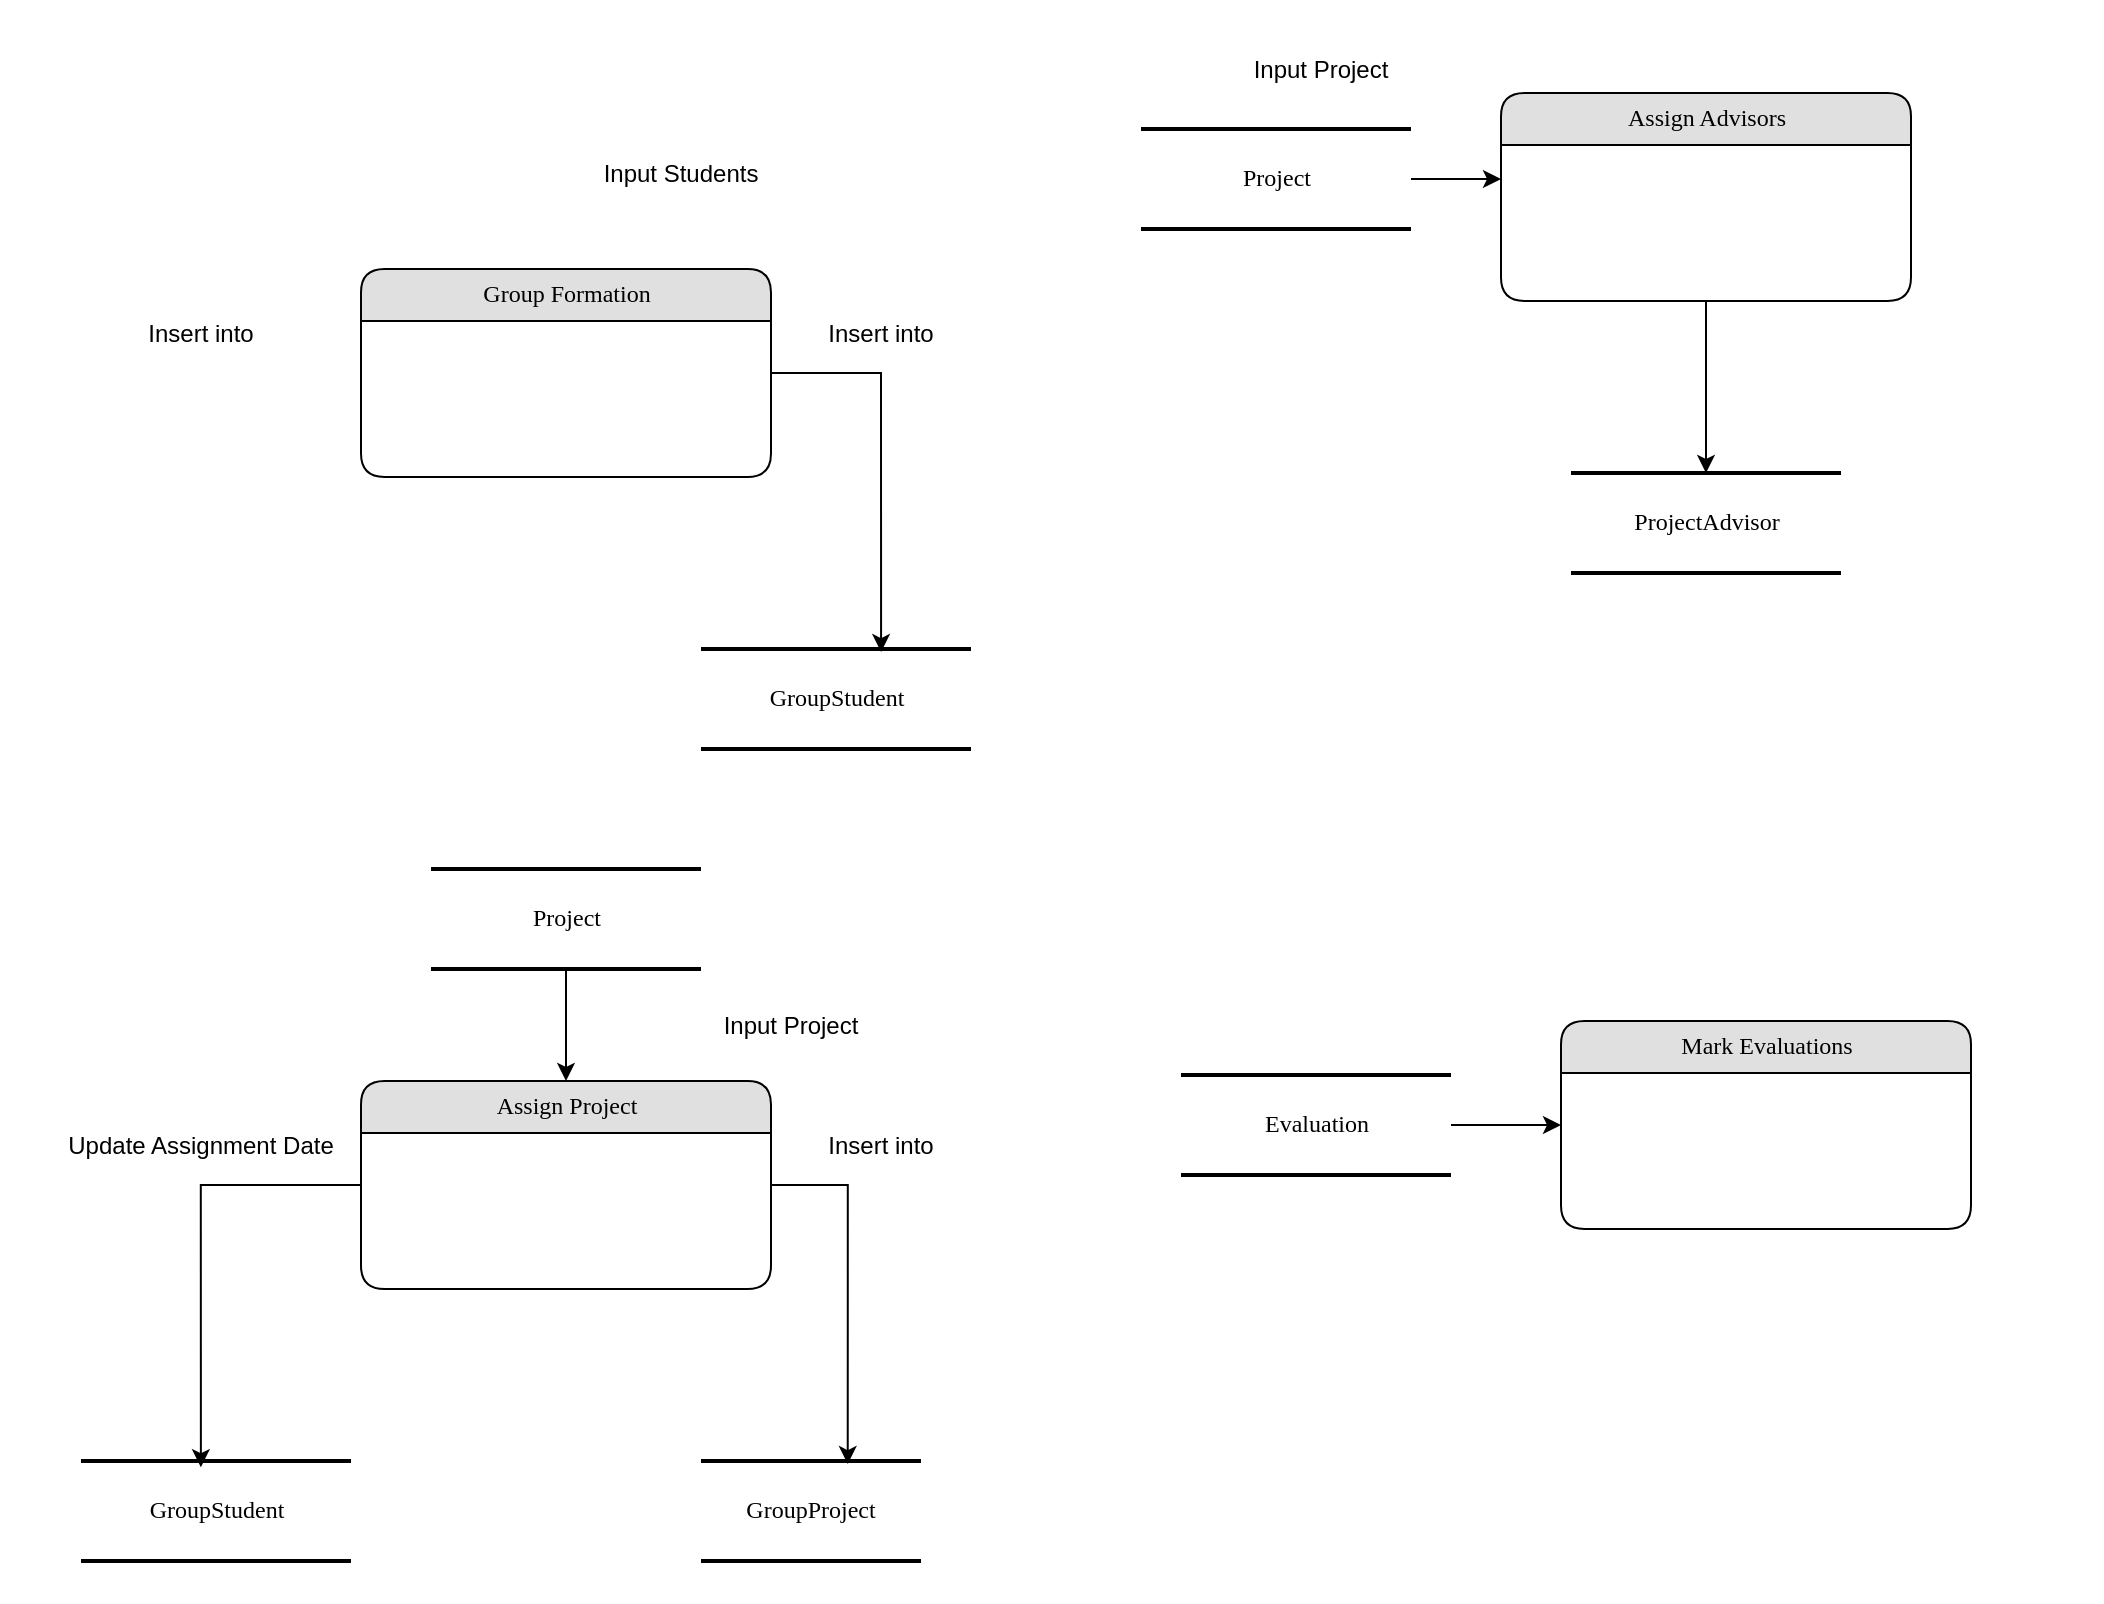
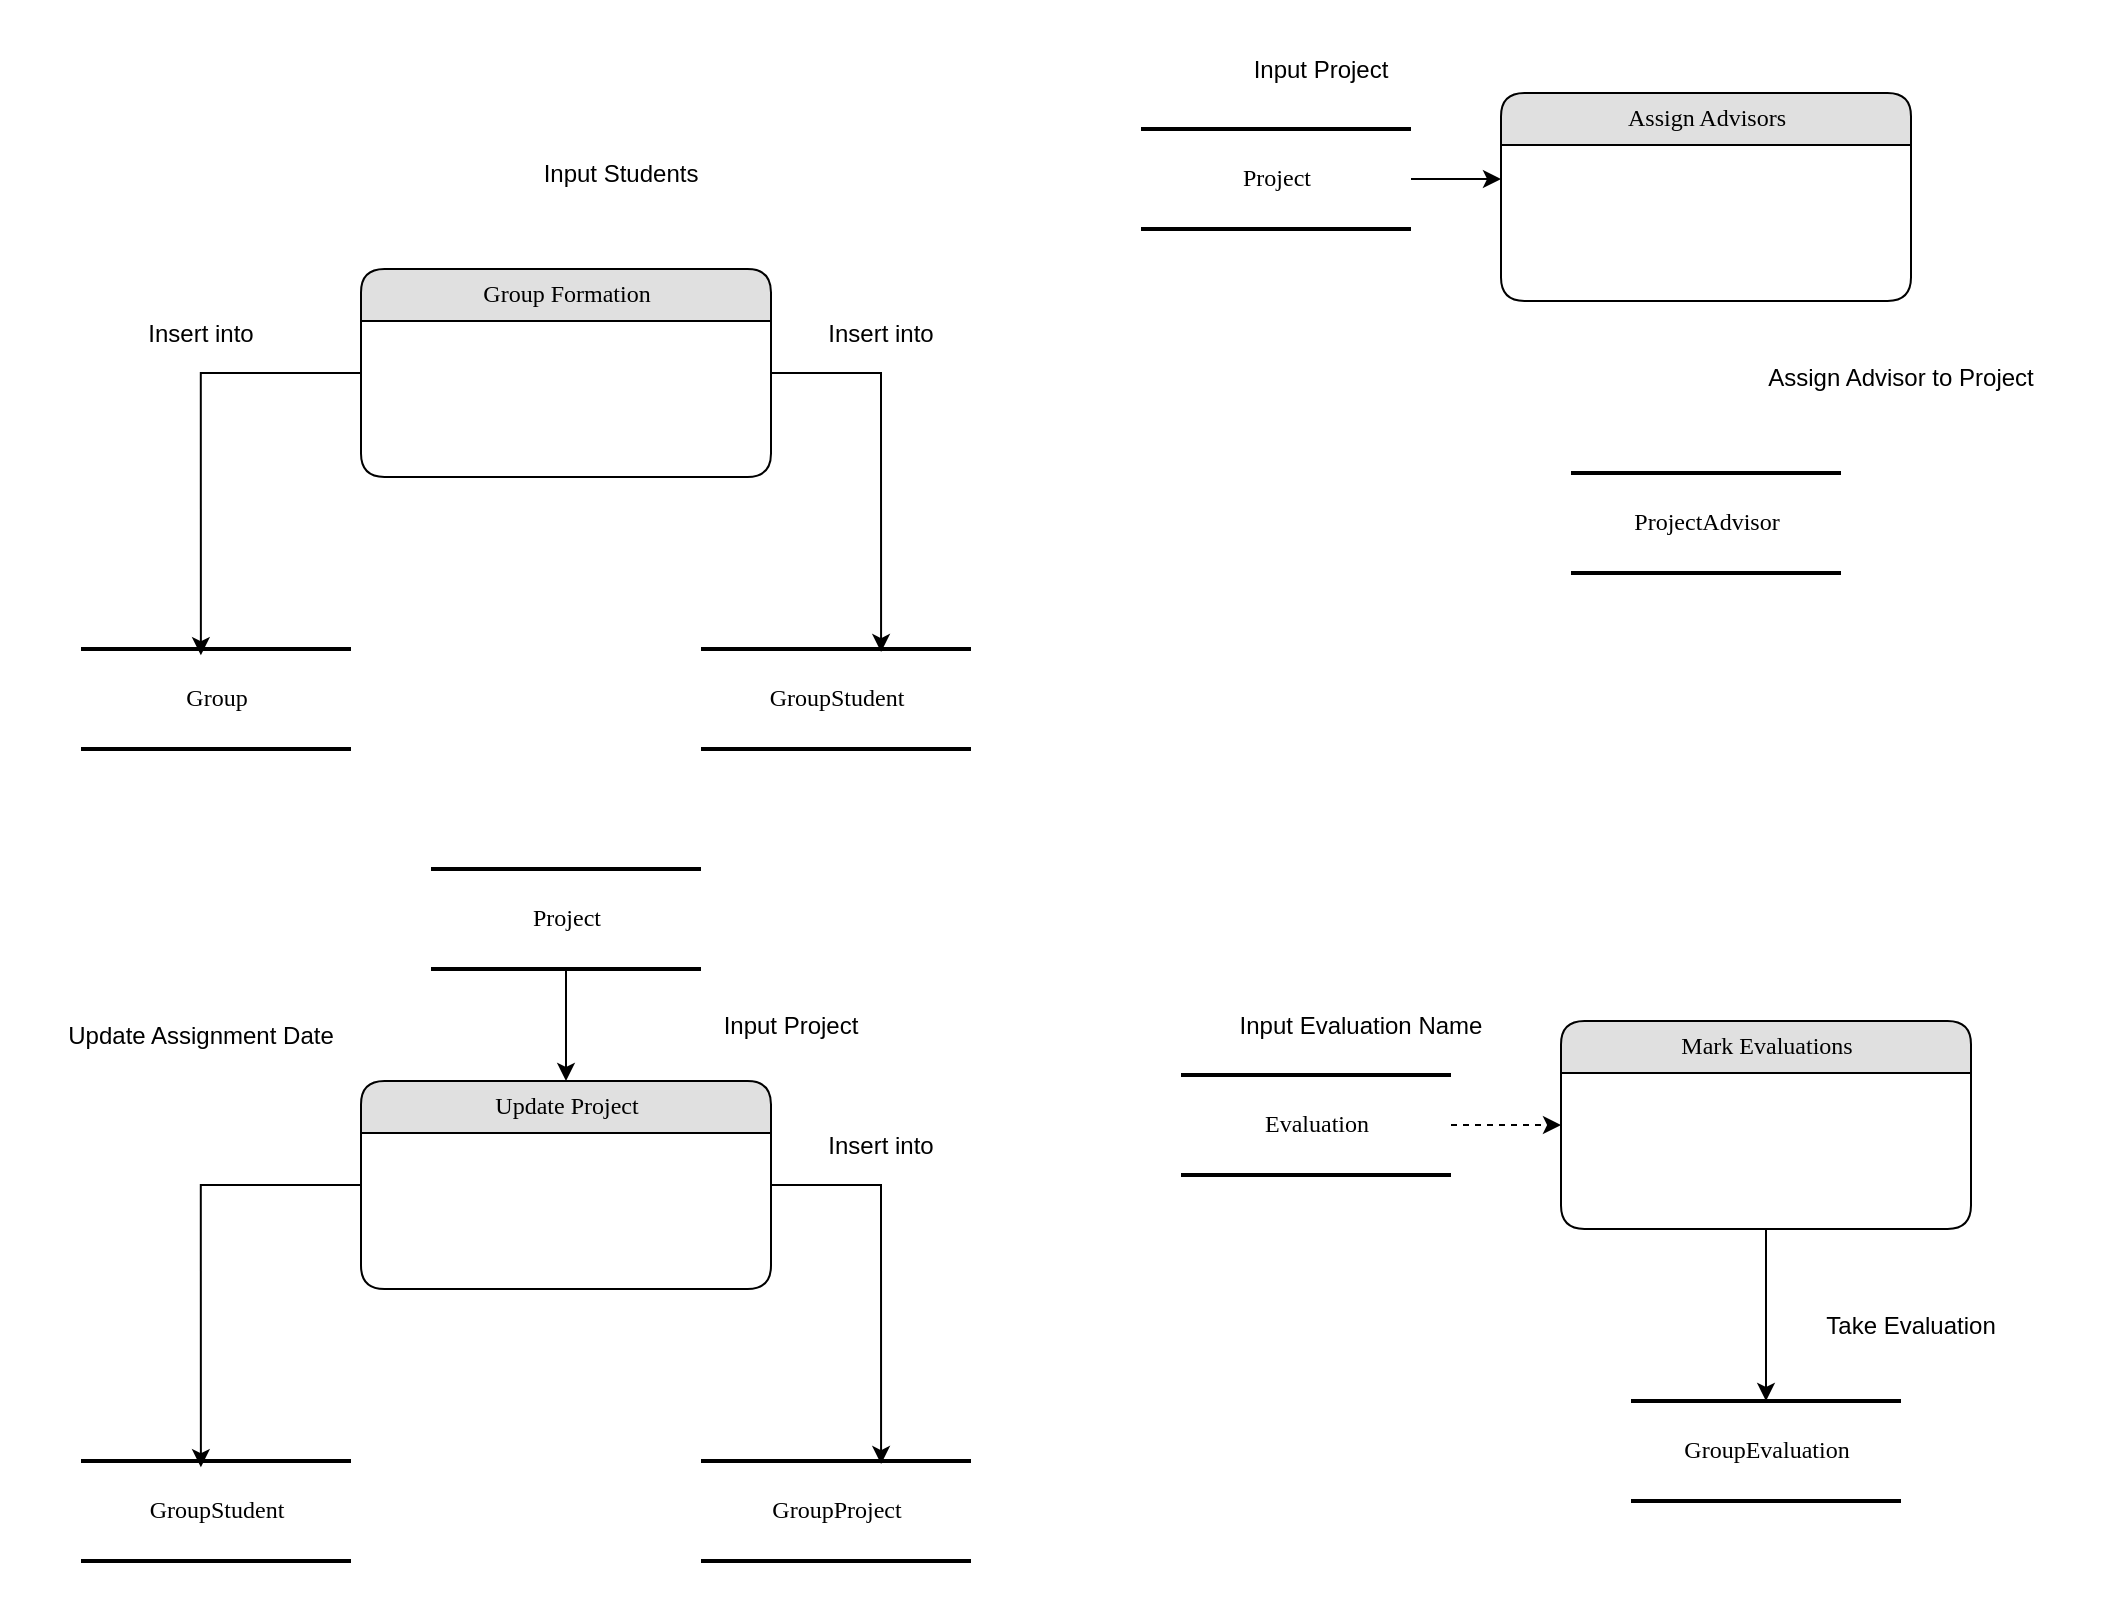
(681, 175) -> (621, 175)
none -> (1901, 379)
(1706, 380) -> none
none -> (201, 427)
none -> (216, 699)
none -> (1361, 1027)
(568, 1107) -> (568, 1107)
(1500, 1125) -> (1500, 1125)
(201, 1147) -> (201, 1037)
none -> (1766, 1308)
none -> (1911, 1327)
none -> (1766, 1451)
(811, 1511) -> (836, 1511)
